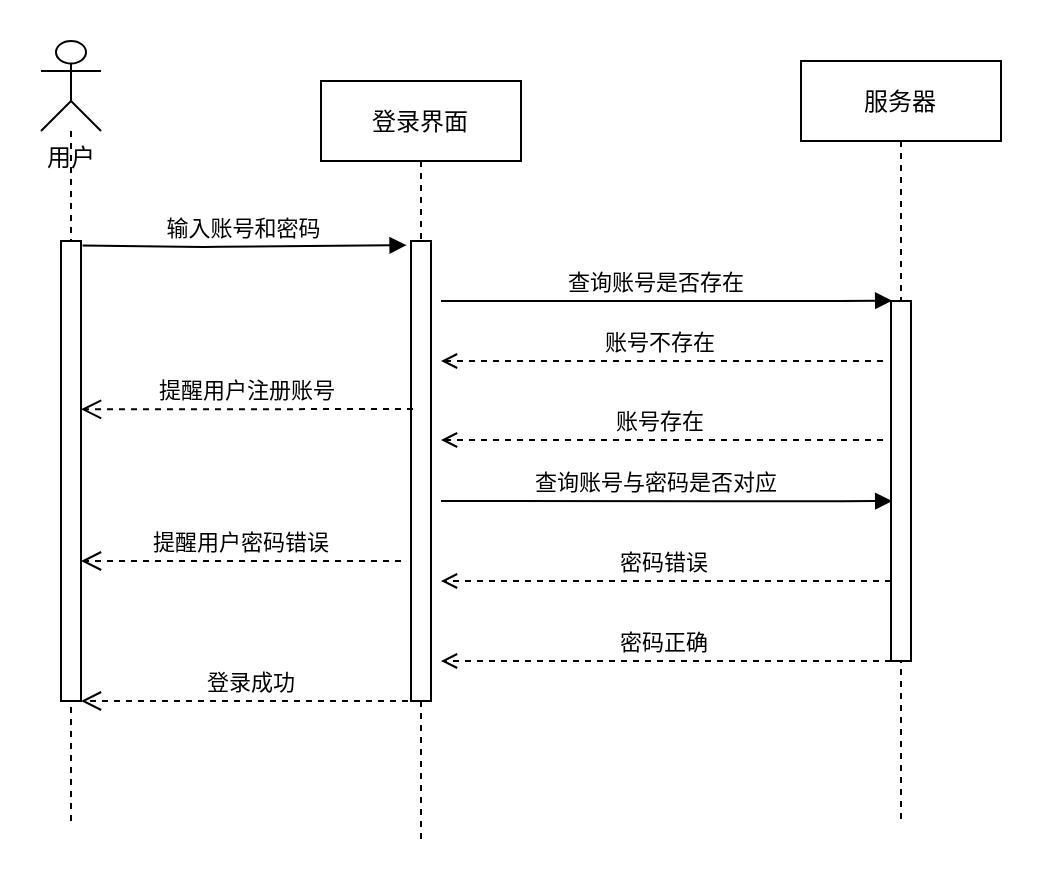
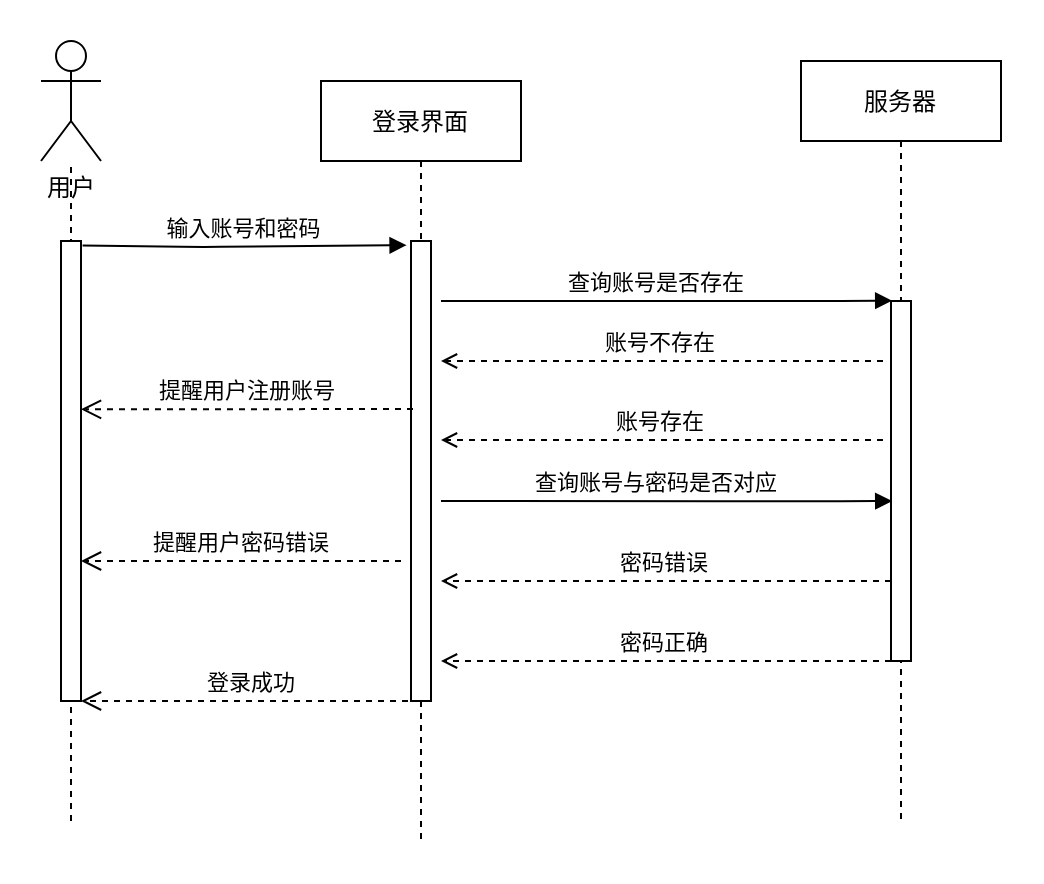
(71, 86) -> (71, 101)
